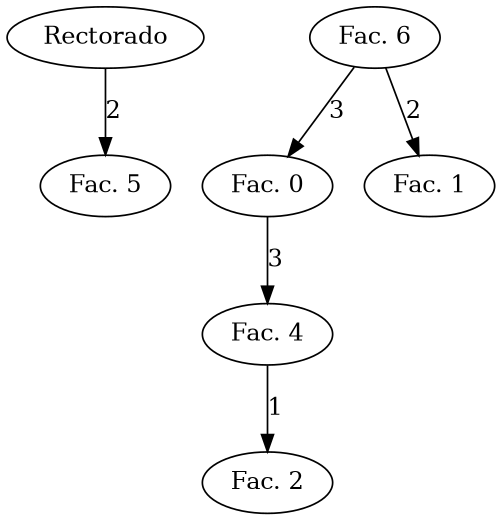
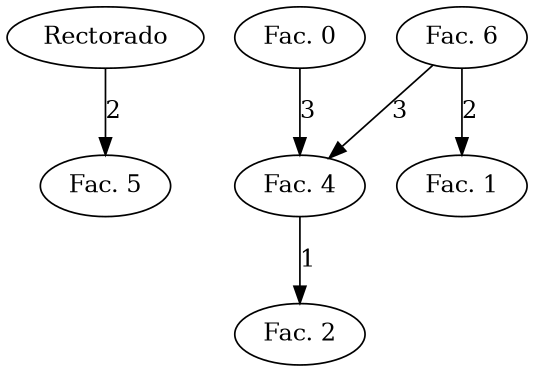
(326, 105) -> (388, 106)
